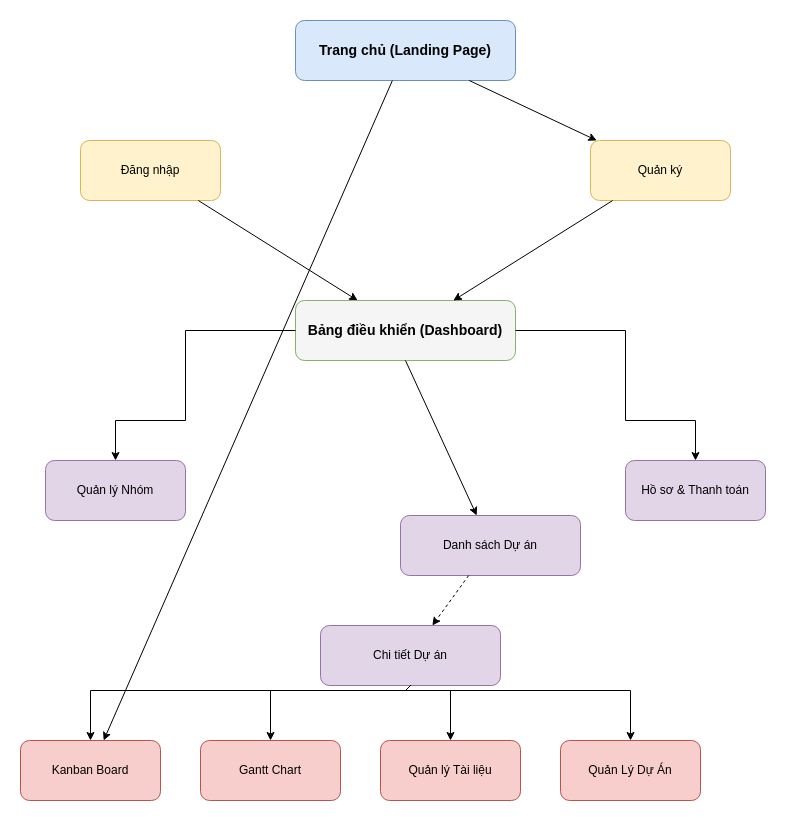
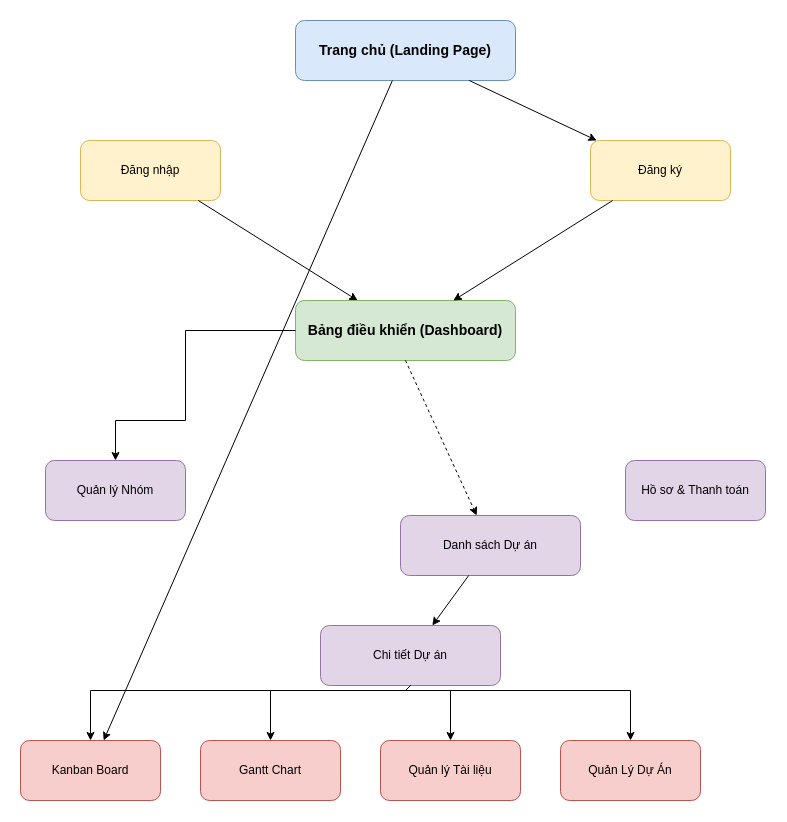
(661, 171) -> (661, 171)
(406, 331) -> (406, 331)
(626, 372) -> none
(440, 435) -> (440, 435)
(452, 598) -> (452, 598)
